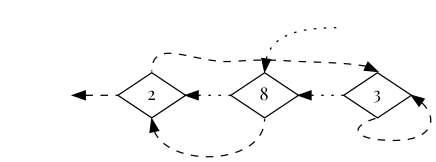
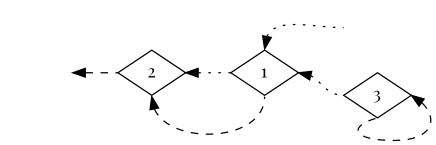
(253, 60) -> none
(265, 95) -> (265, 73)
